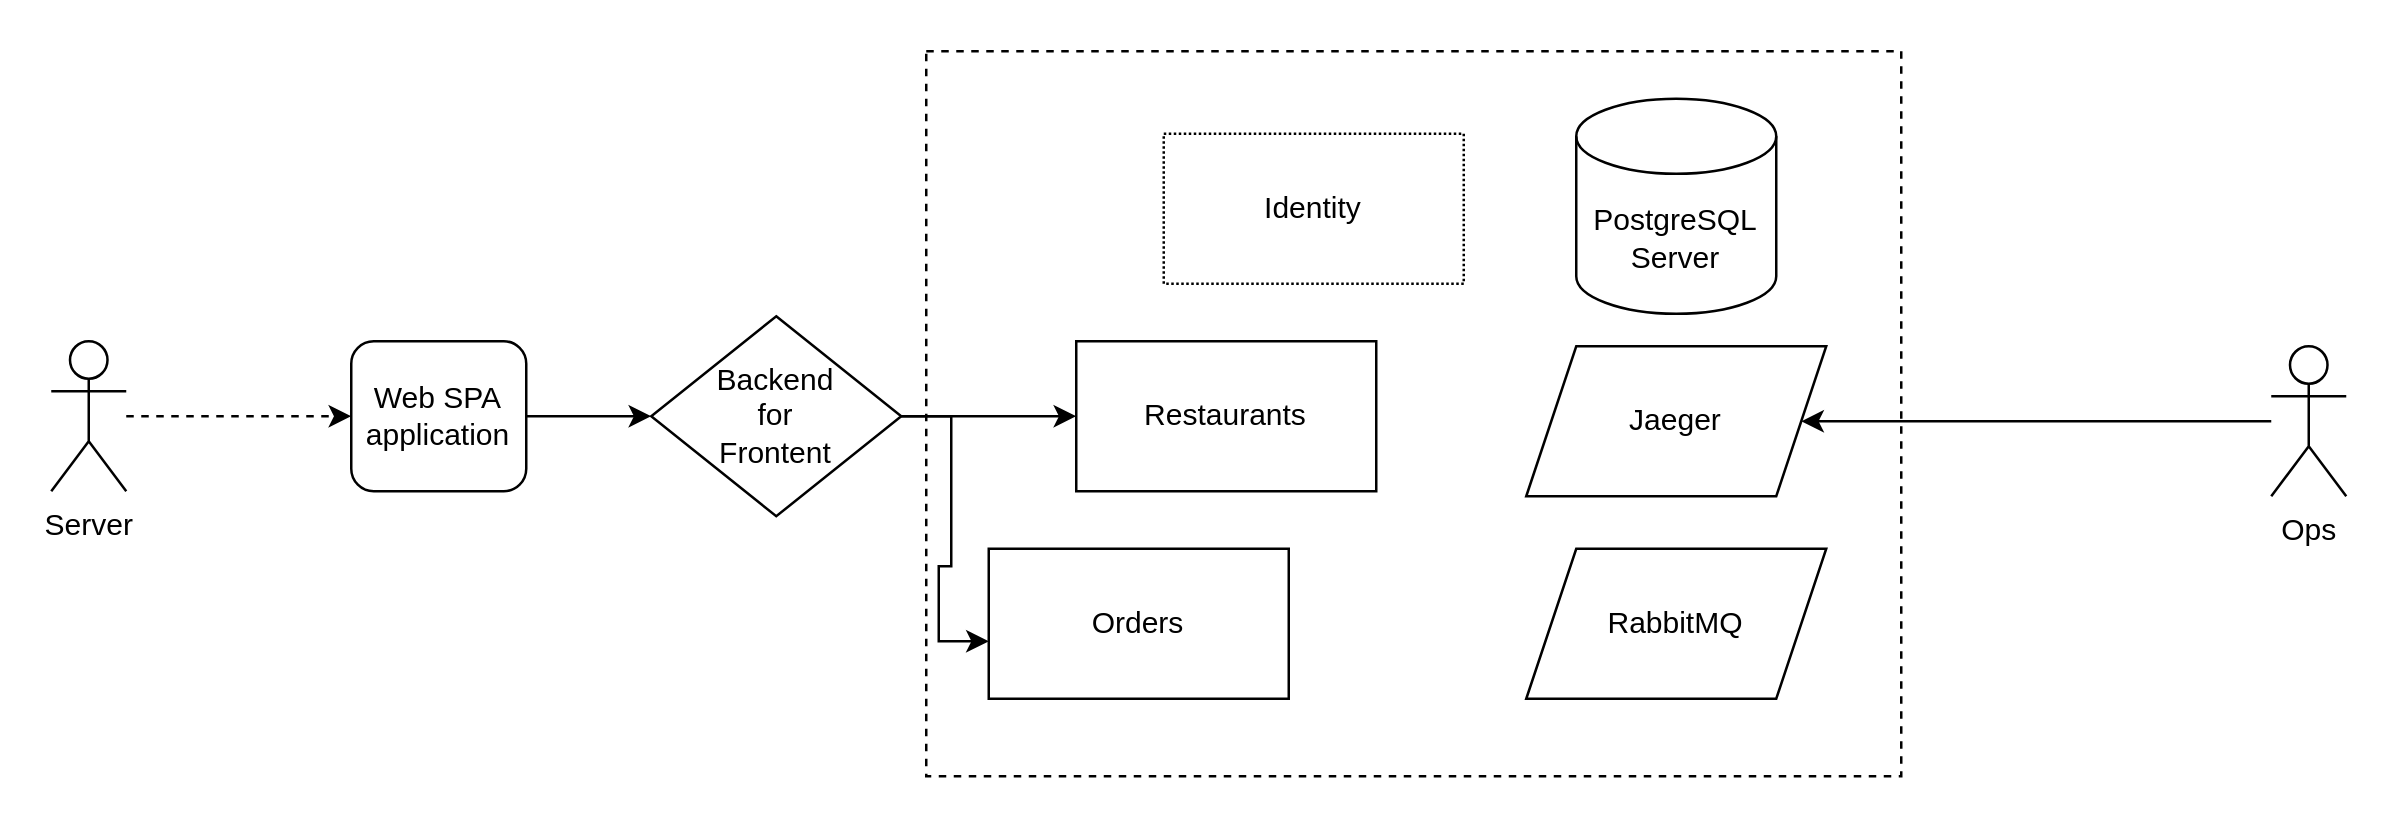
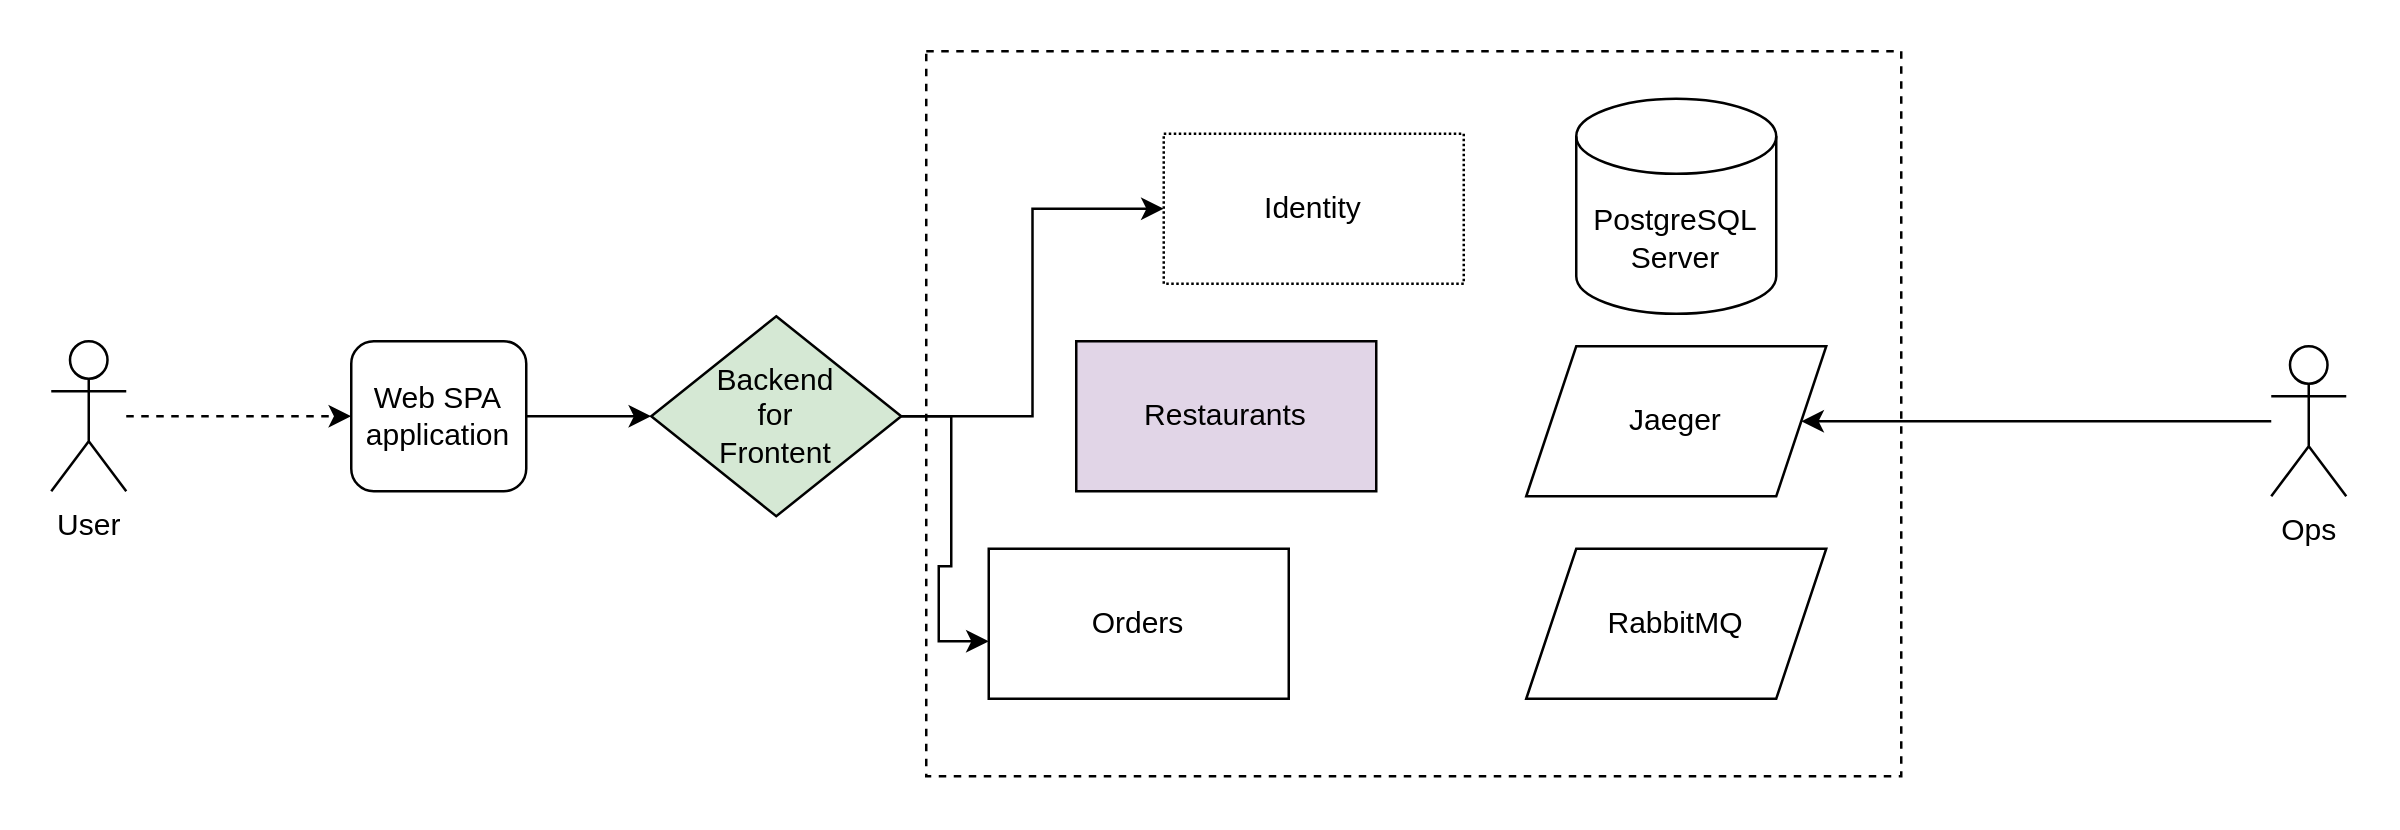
(776, 416) -> (776, 416)
(1044, 416) -> (1033, 257)
(1226, 416) -> (1226, 416)
(90, 527) -> (90, 527)
